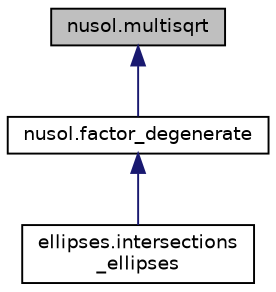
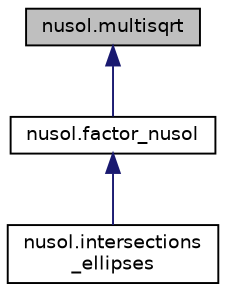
(138, 135) -> (113, 135)
(138, 254) -> (113, 254)
